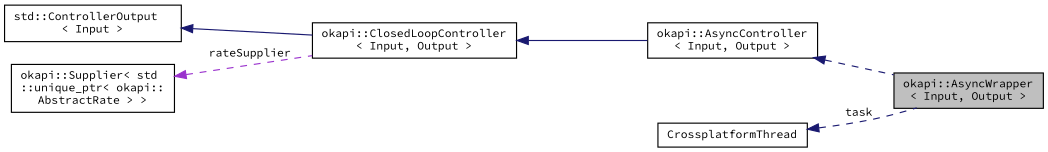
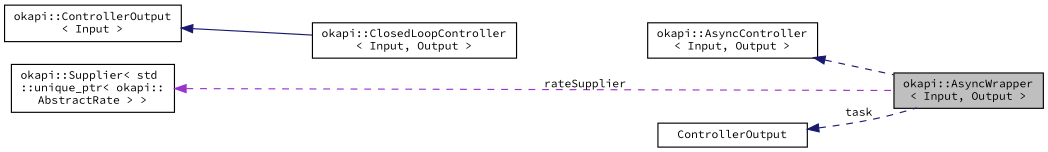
(93, 23) -> (93, 23)
(588, 40) -> none
(249, 65) -> (540, 90)
(733, 135) -> (733, 135)
